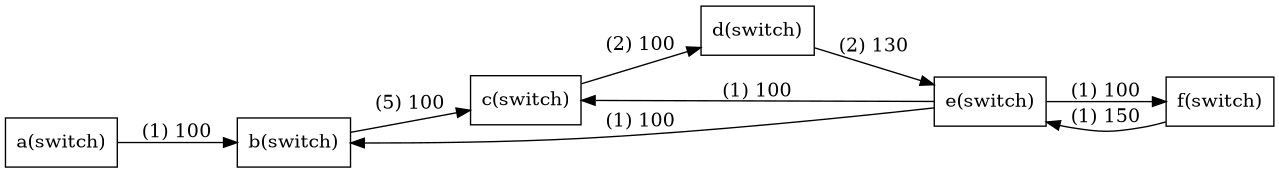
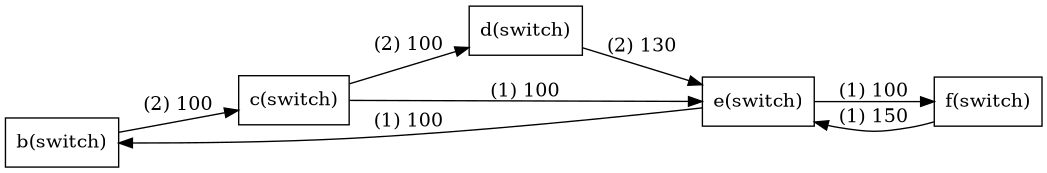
(765, 101) -> (519, 101)
(411, 104) -> (179, 105)
(61, 143) -> none
